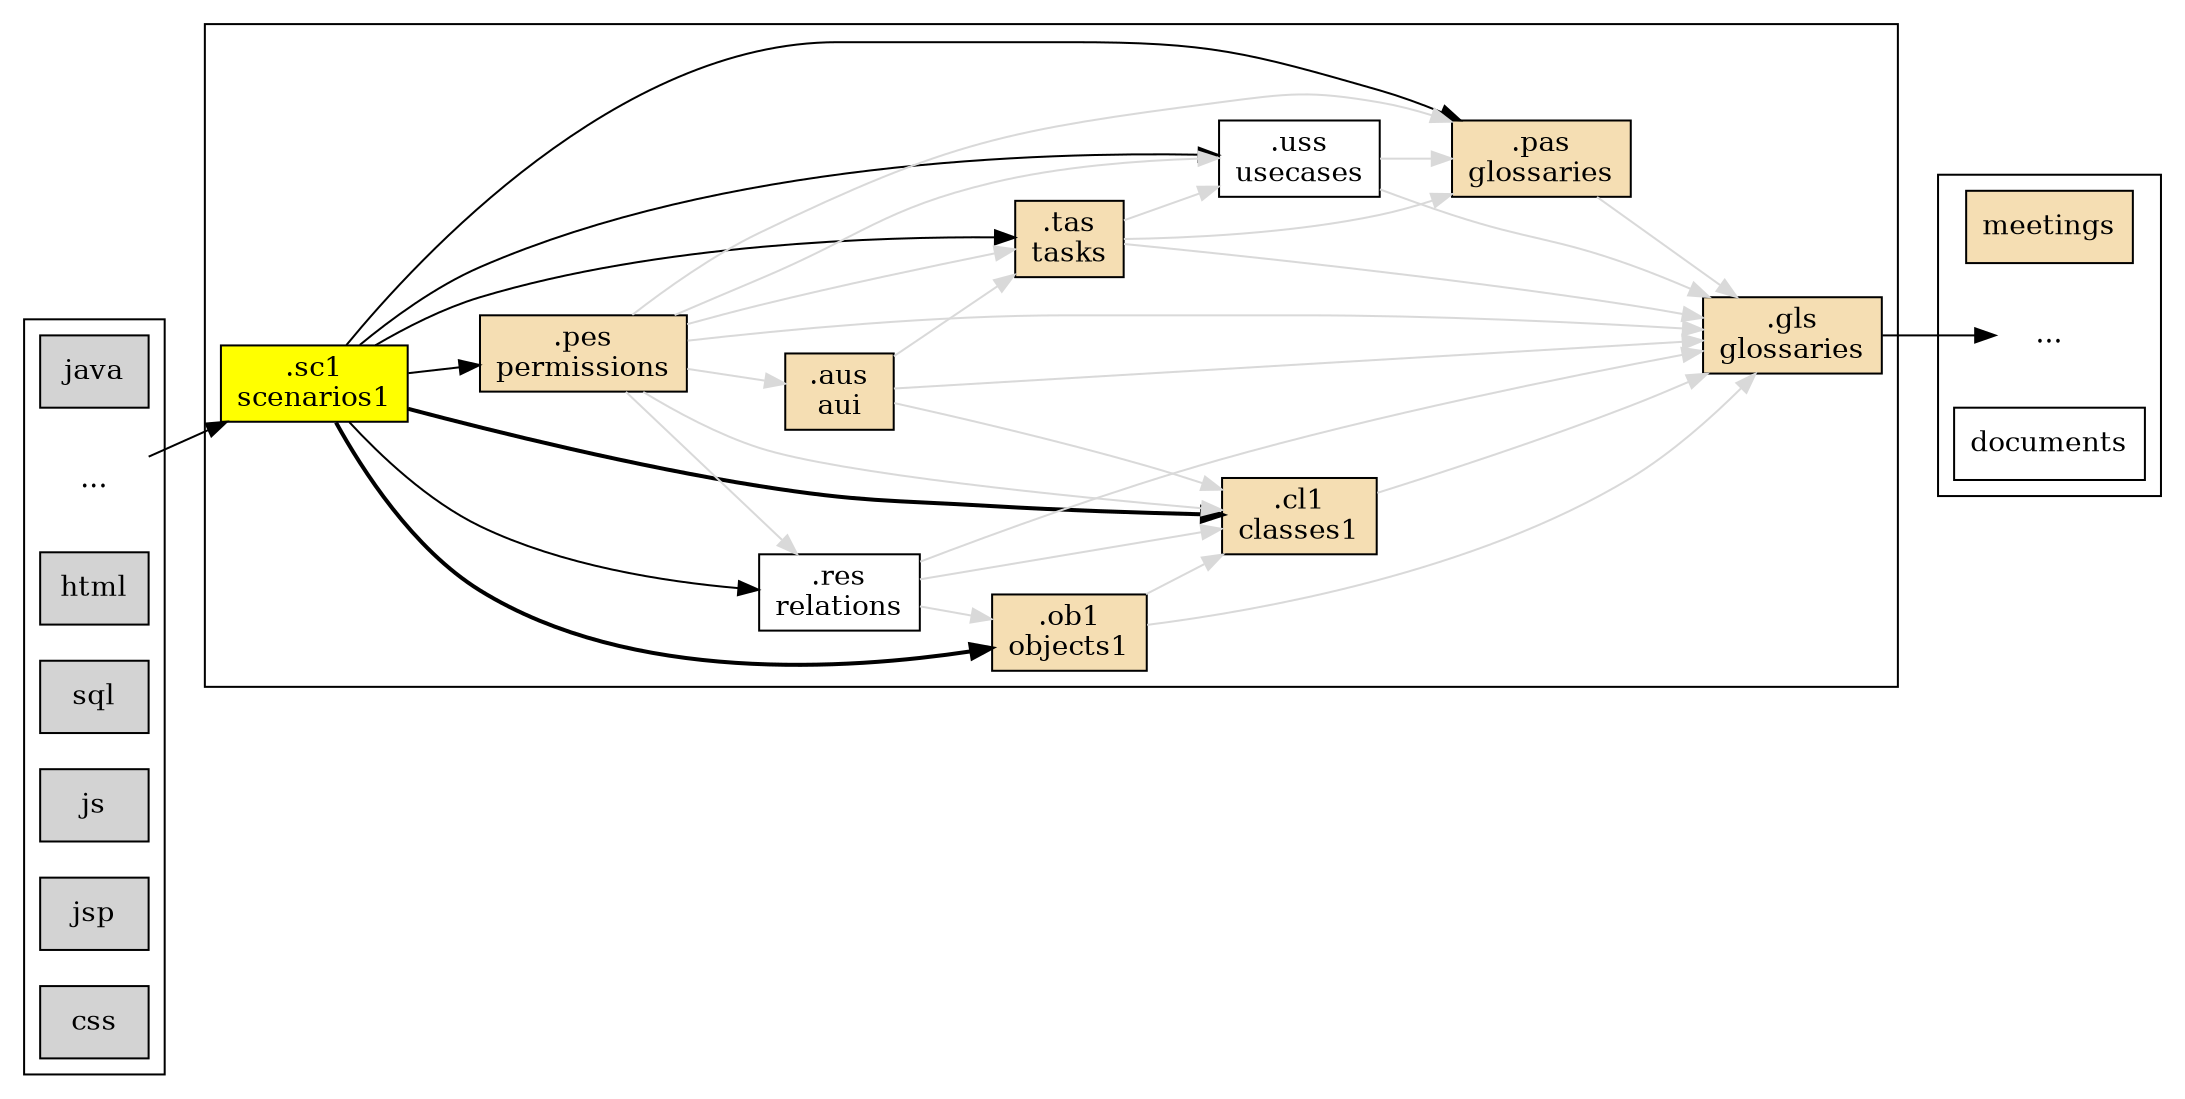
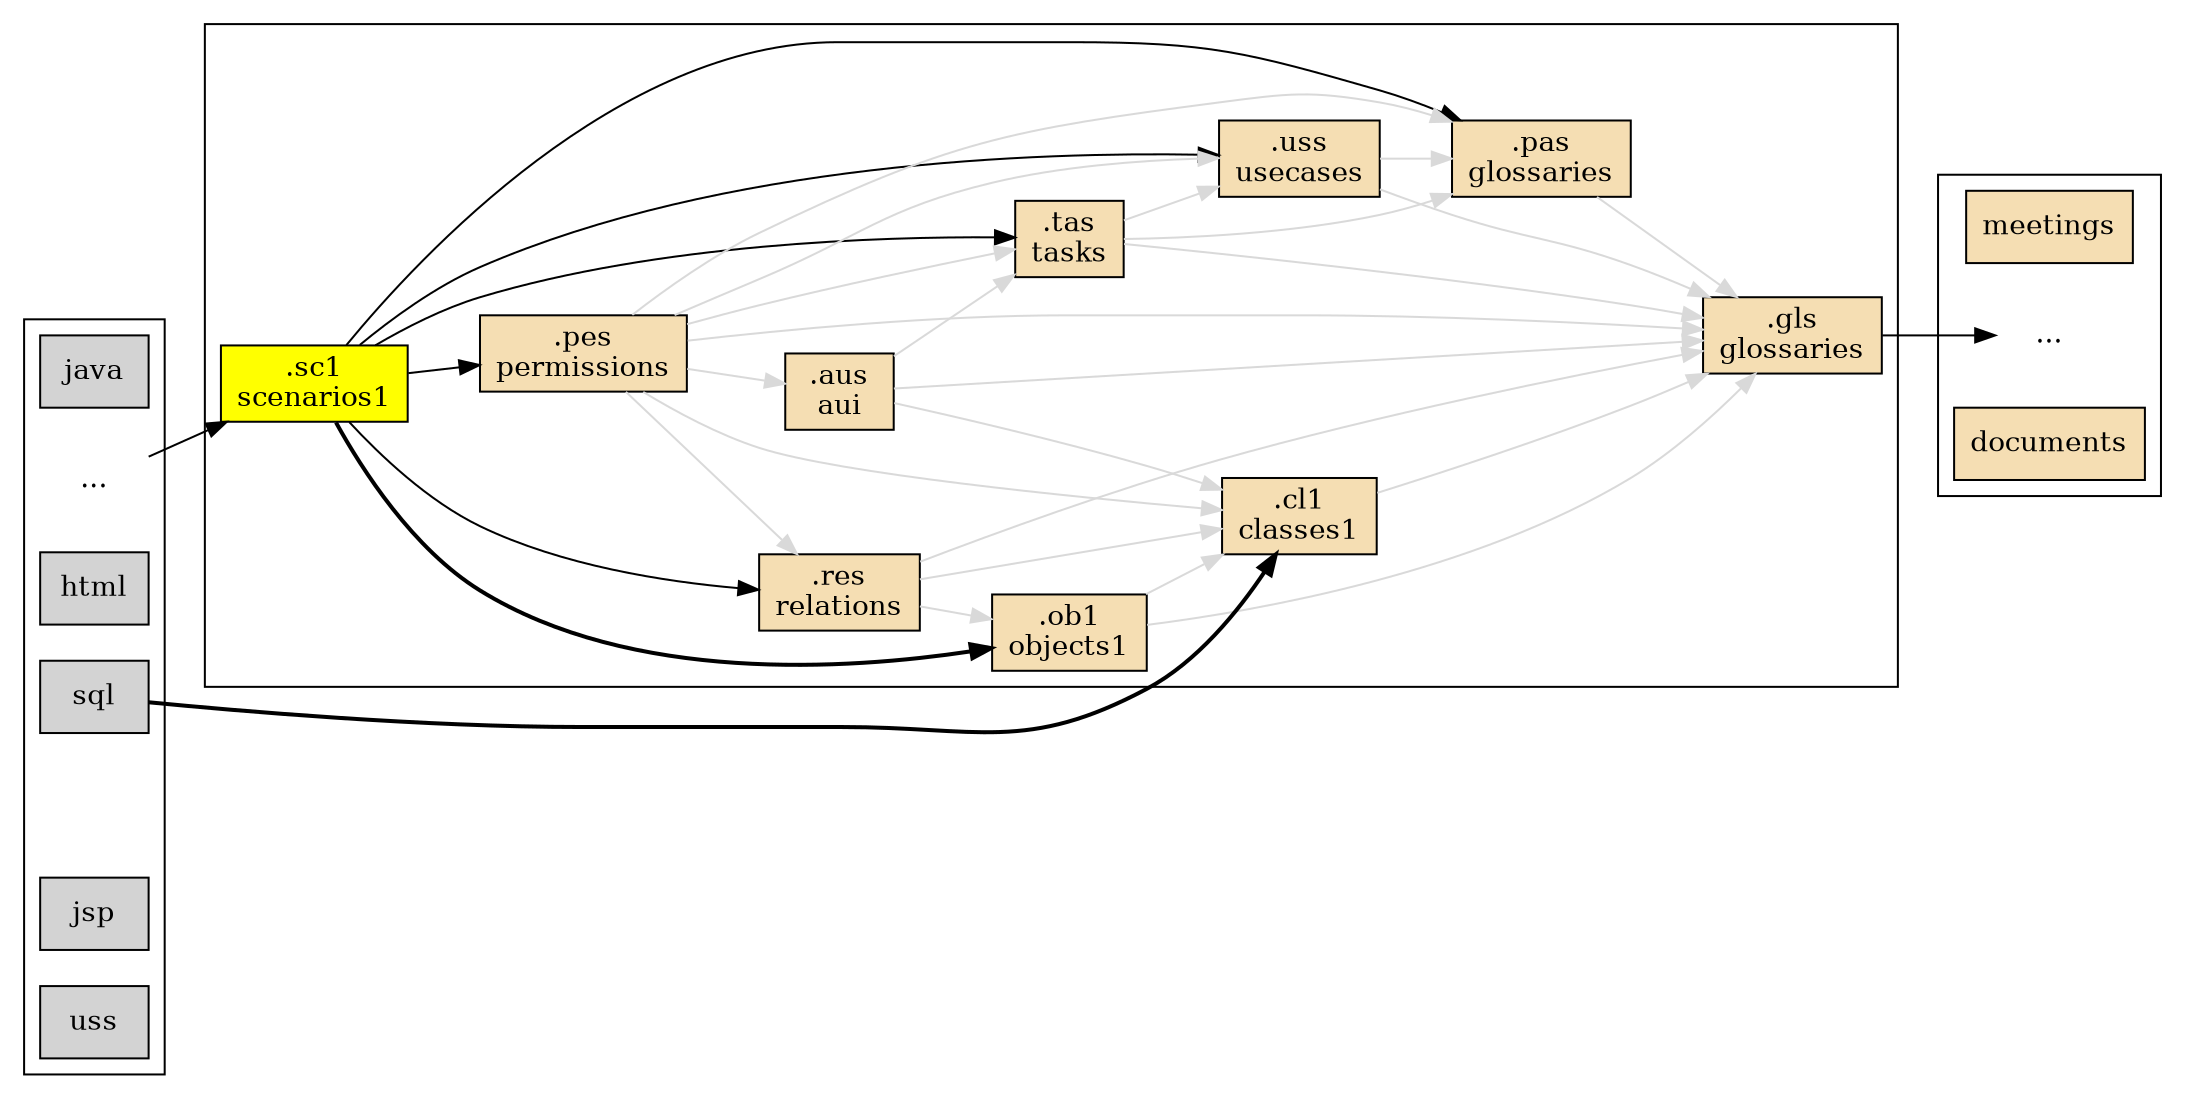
(1299, 159) -> (1299, 159)
(2050, 444) -> (2050, 444)
(801, 492) -> (735, 727)
(839, 592) -> (839, 592)
(94, 805) -> none
(94, 1022) -> (94, 1022)
